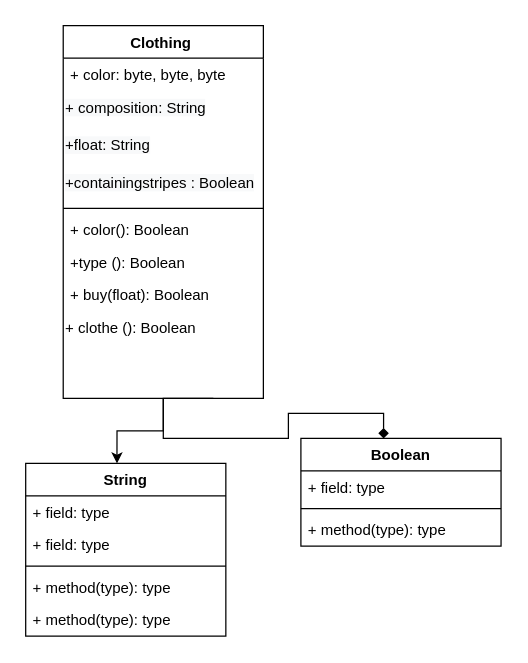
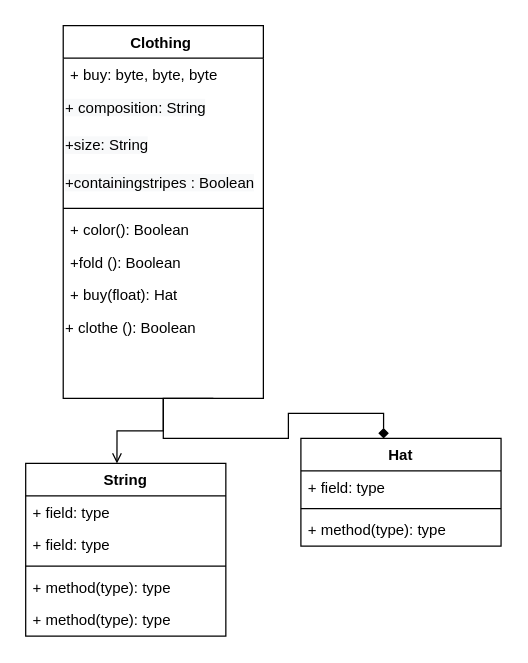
(159, 75) -> (153, 75)
(117, 146) -> (112, 146)
(134, 263) -> (132, 263)
(148, 295) -> (134, 295)
(117, 453) -> (117, 455)
(400, 455) -> (400, 455)
